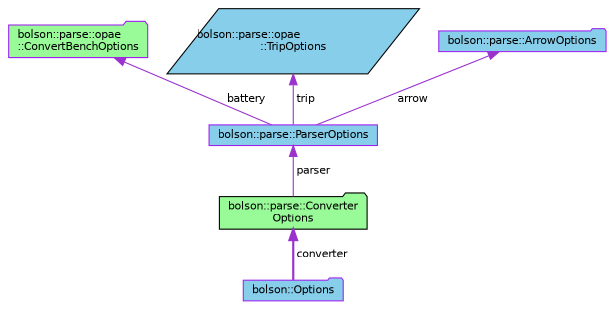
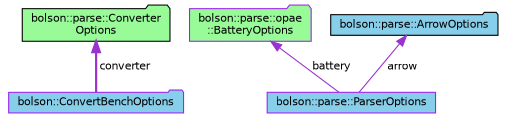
(78, 41) -> (250, 25)
(293, 41) -> none
(522, 41) -> (414, 25)
(293, 177) -> none
(293, 291) -> (96, 103)
